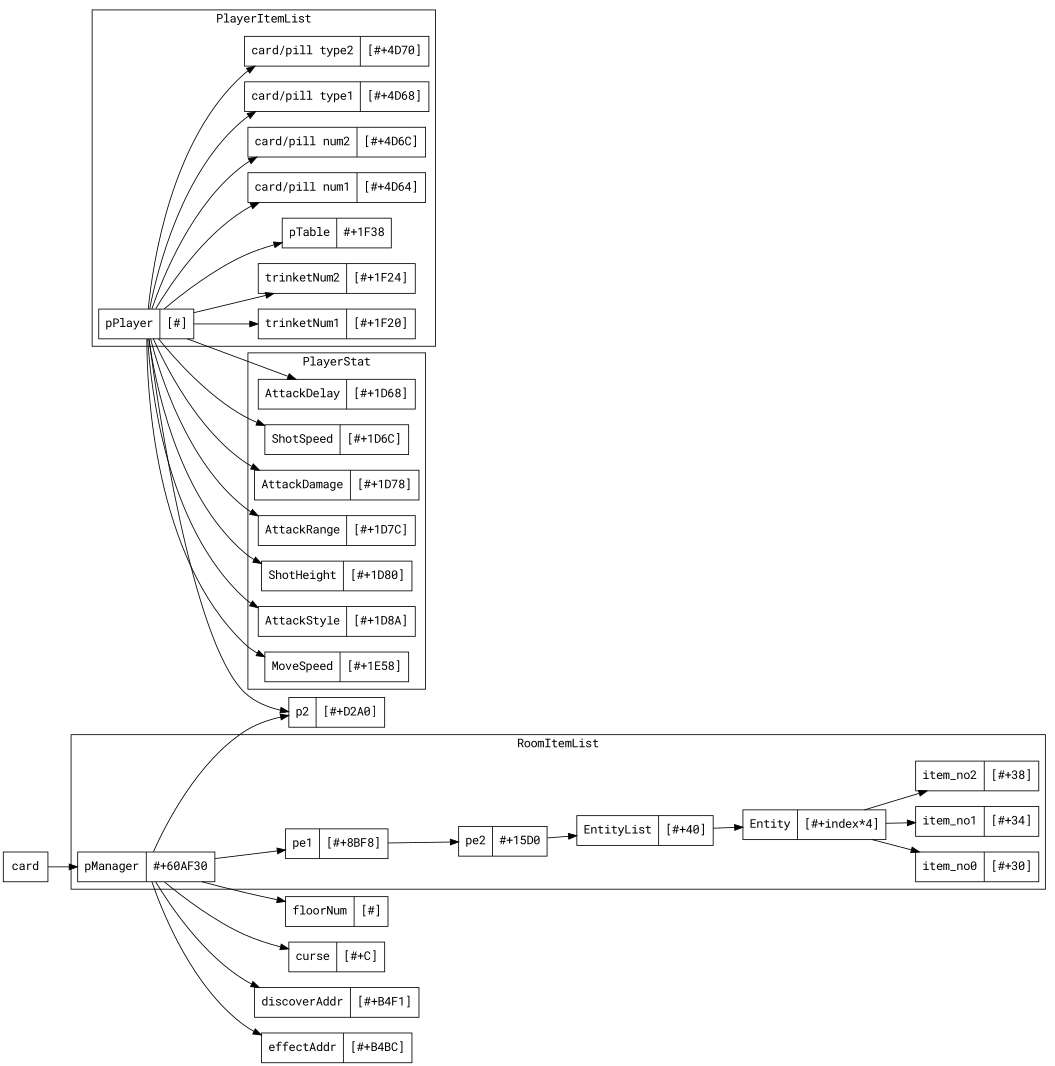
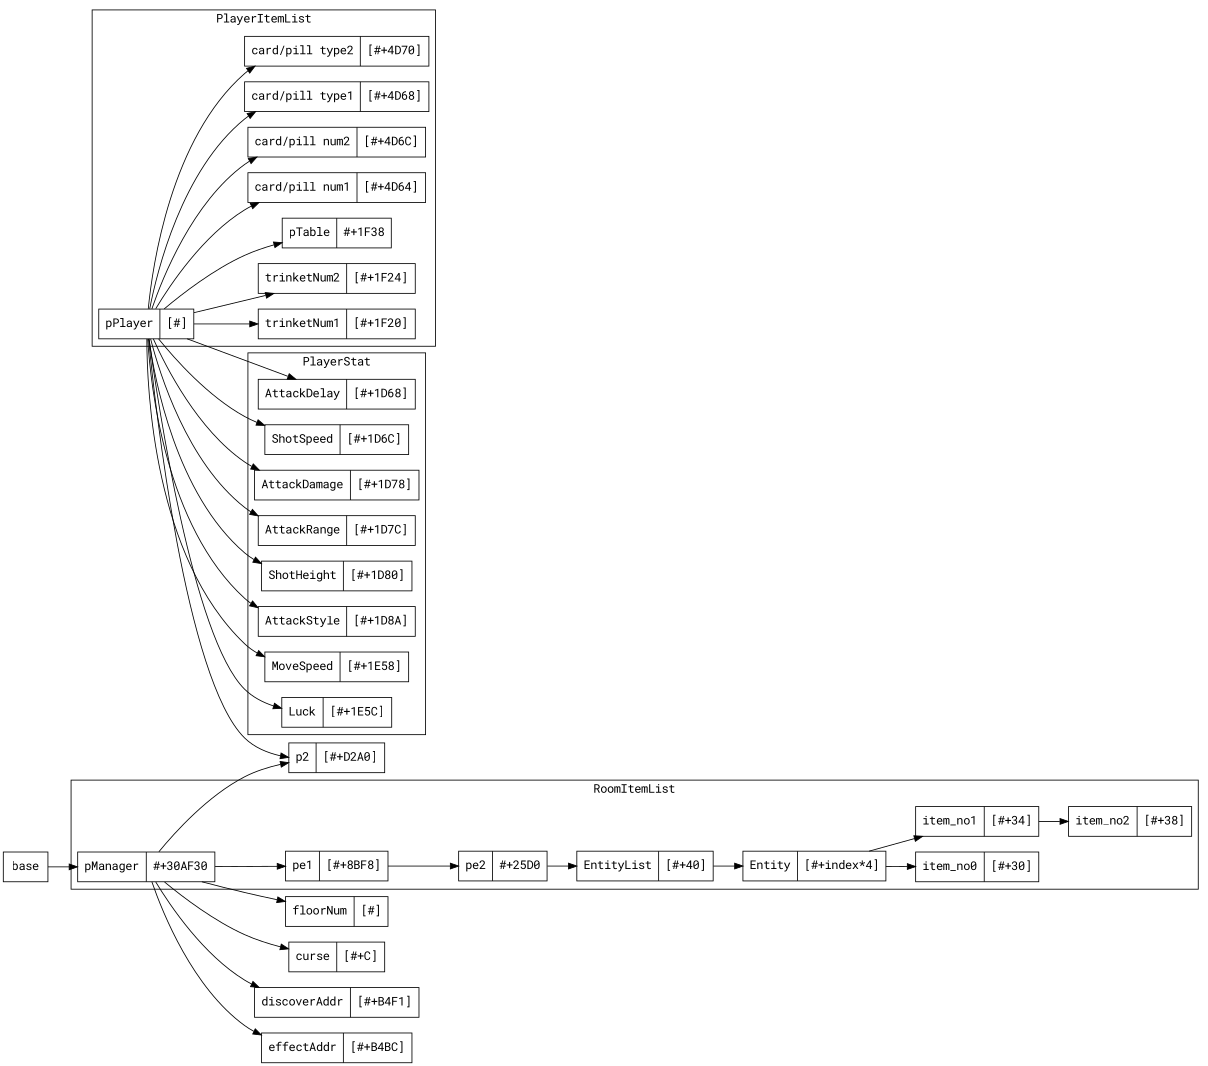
none -> (337, 712)
(892, 802) -> (1049, 821)
(520, 841) -> (520, 866)
(181, 866) -> (181, 866)
(26, 867) -> (26, 867)
